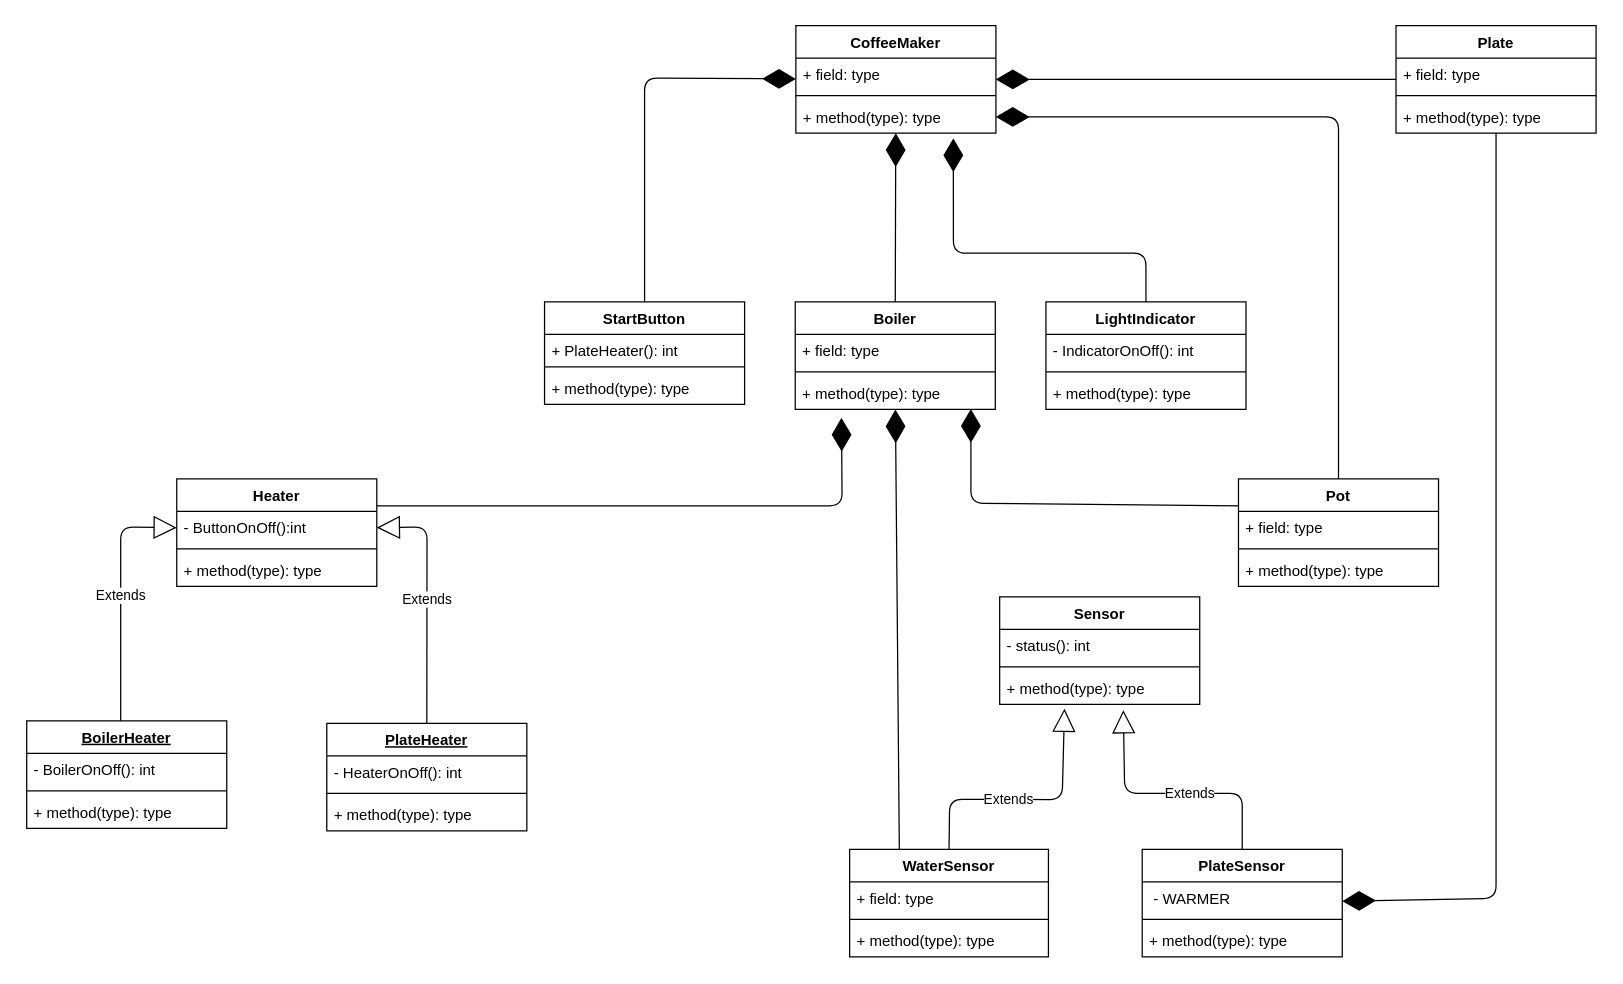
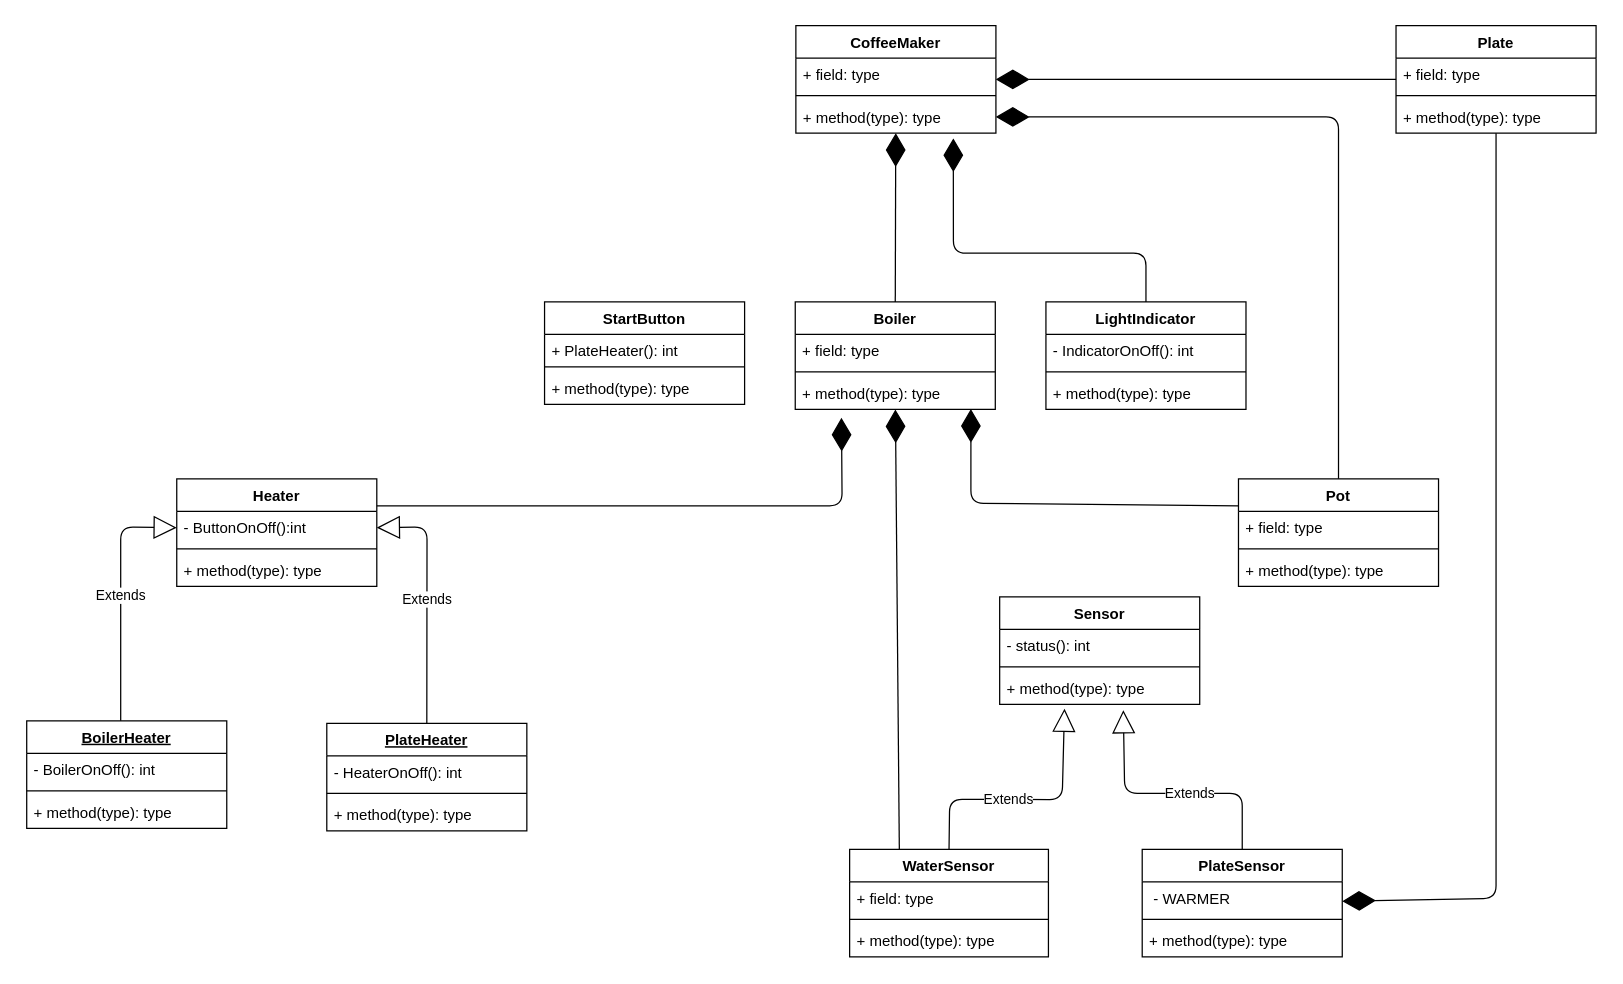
(644, 137) -> none
